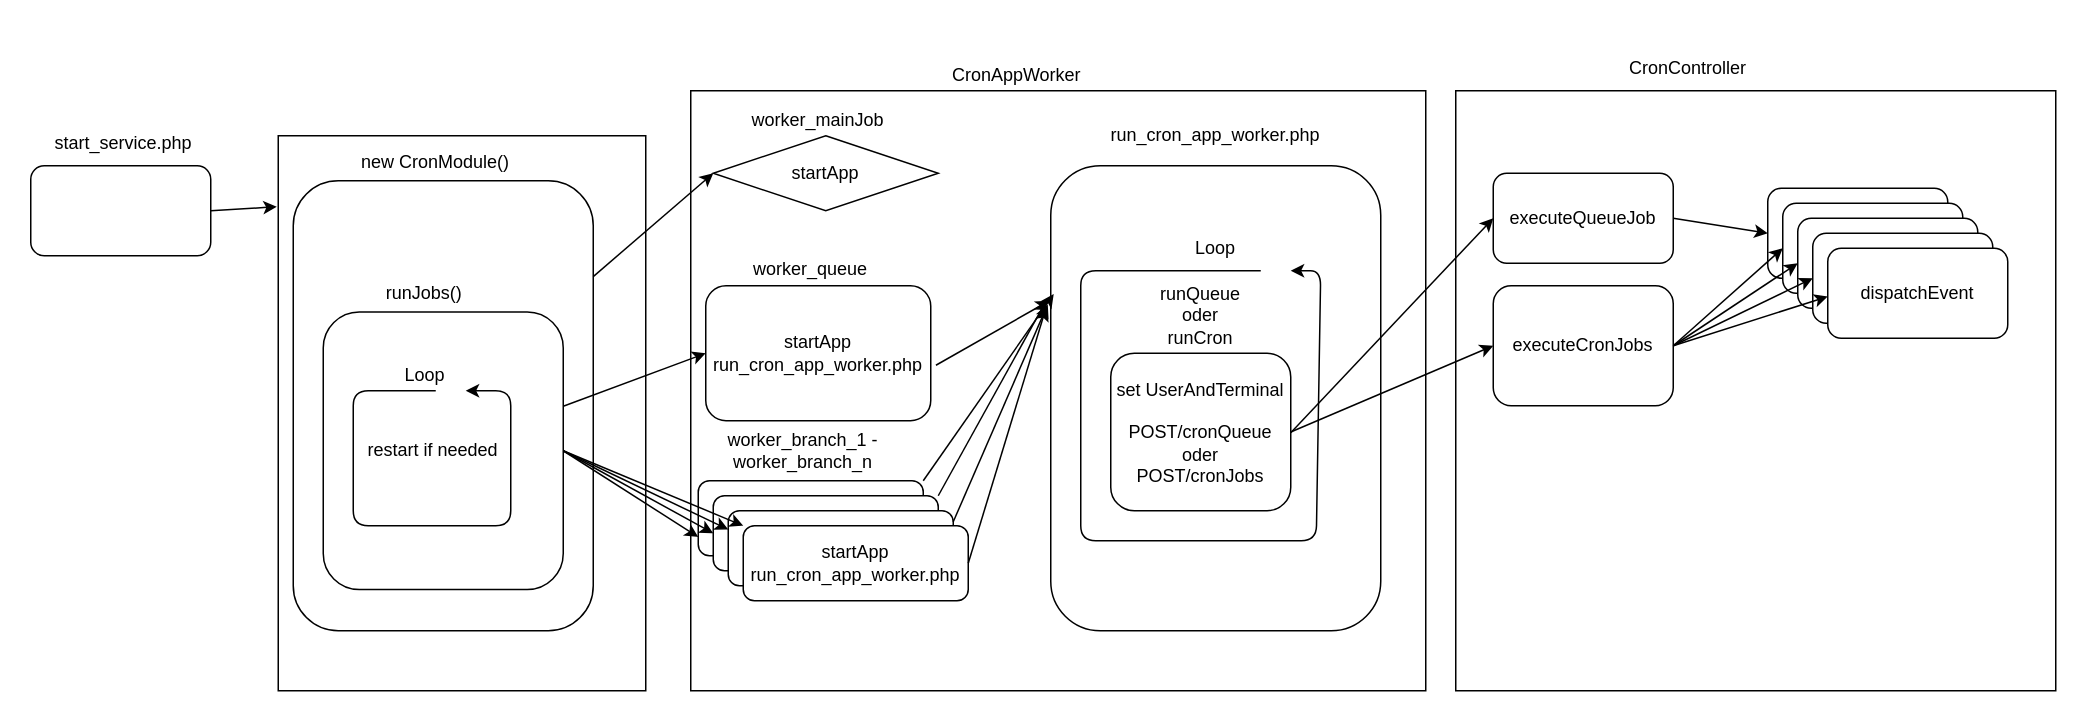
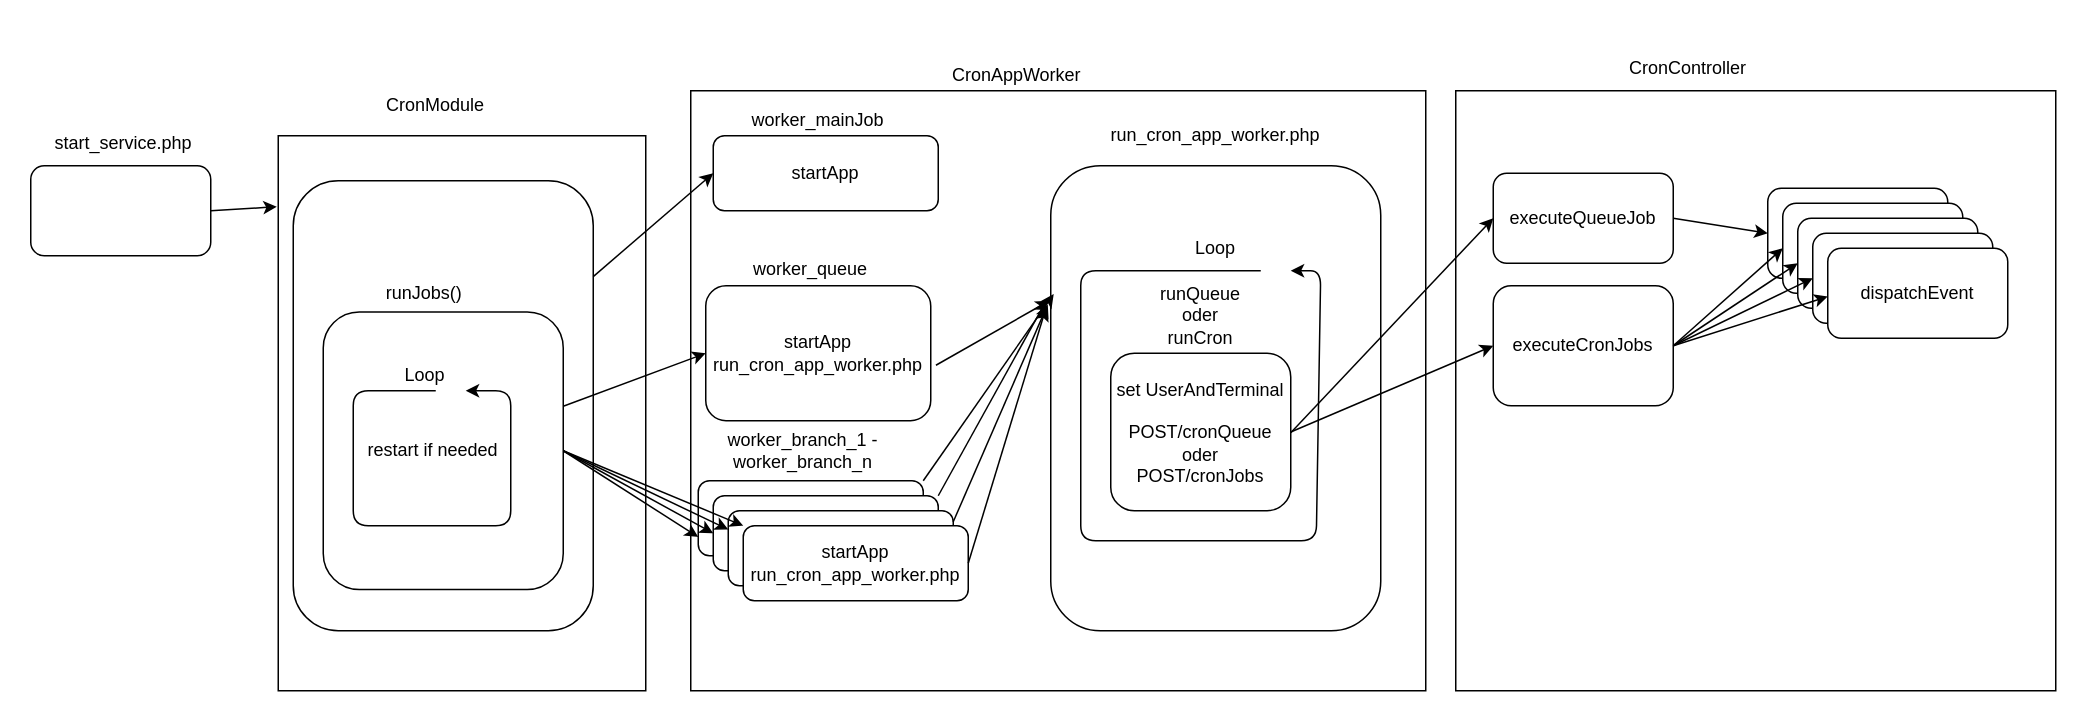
none -> (436, 106)
(436, 163) -> none
(826, 173) -> (826, 173)
